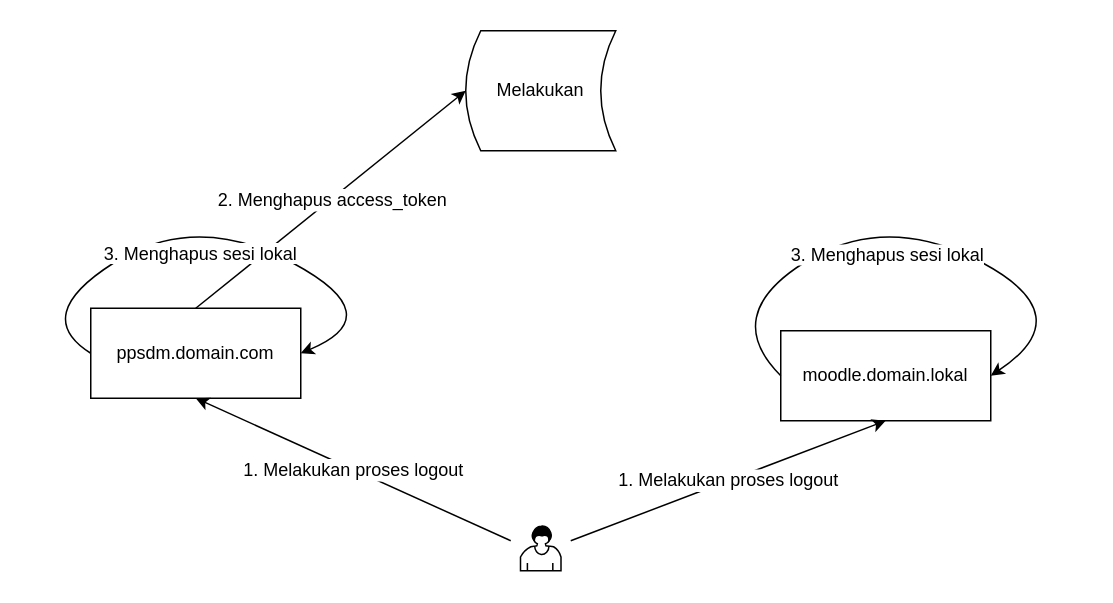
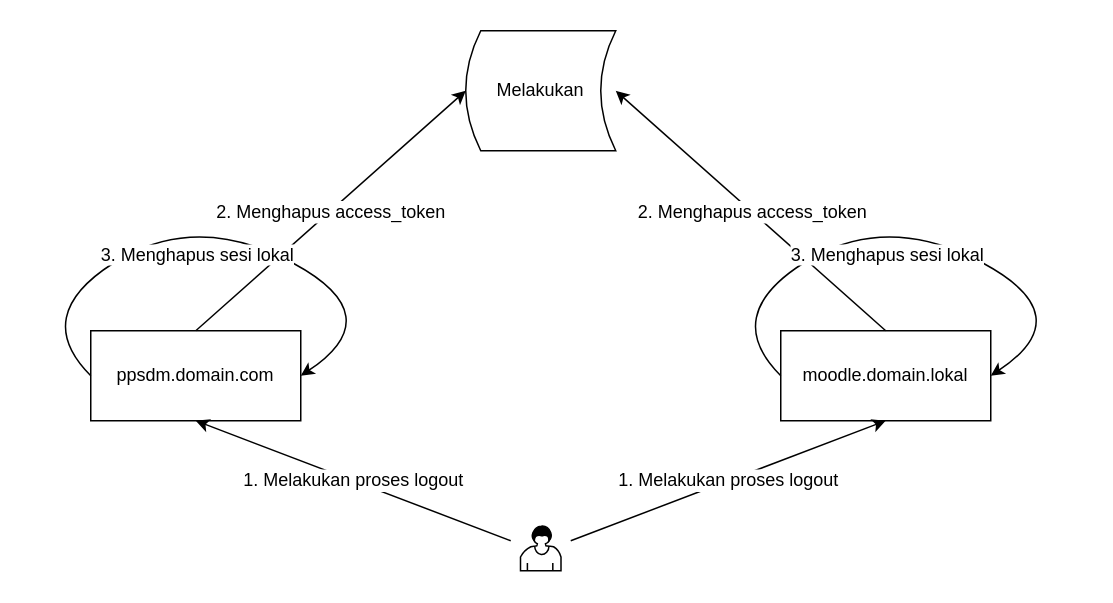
none -> (708, 172)
(196, 353) -> (196, 376)
